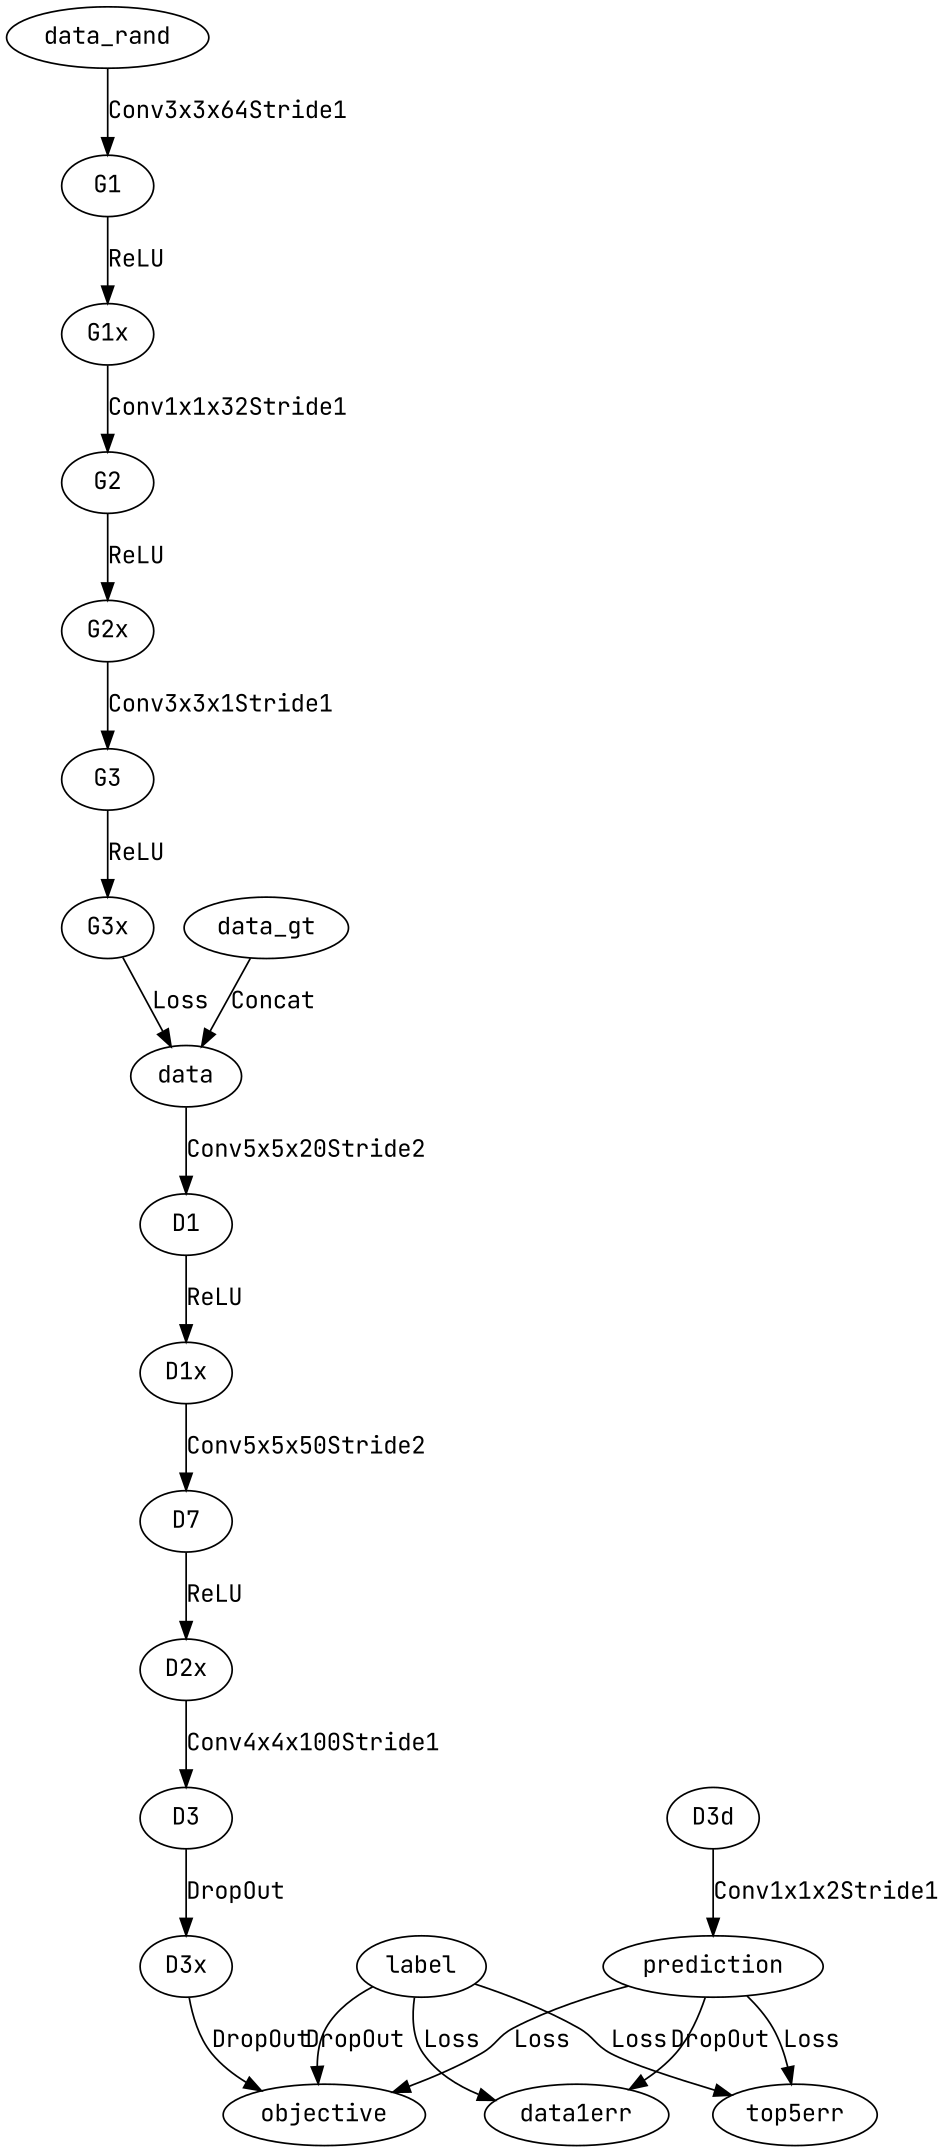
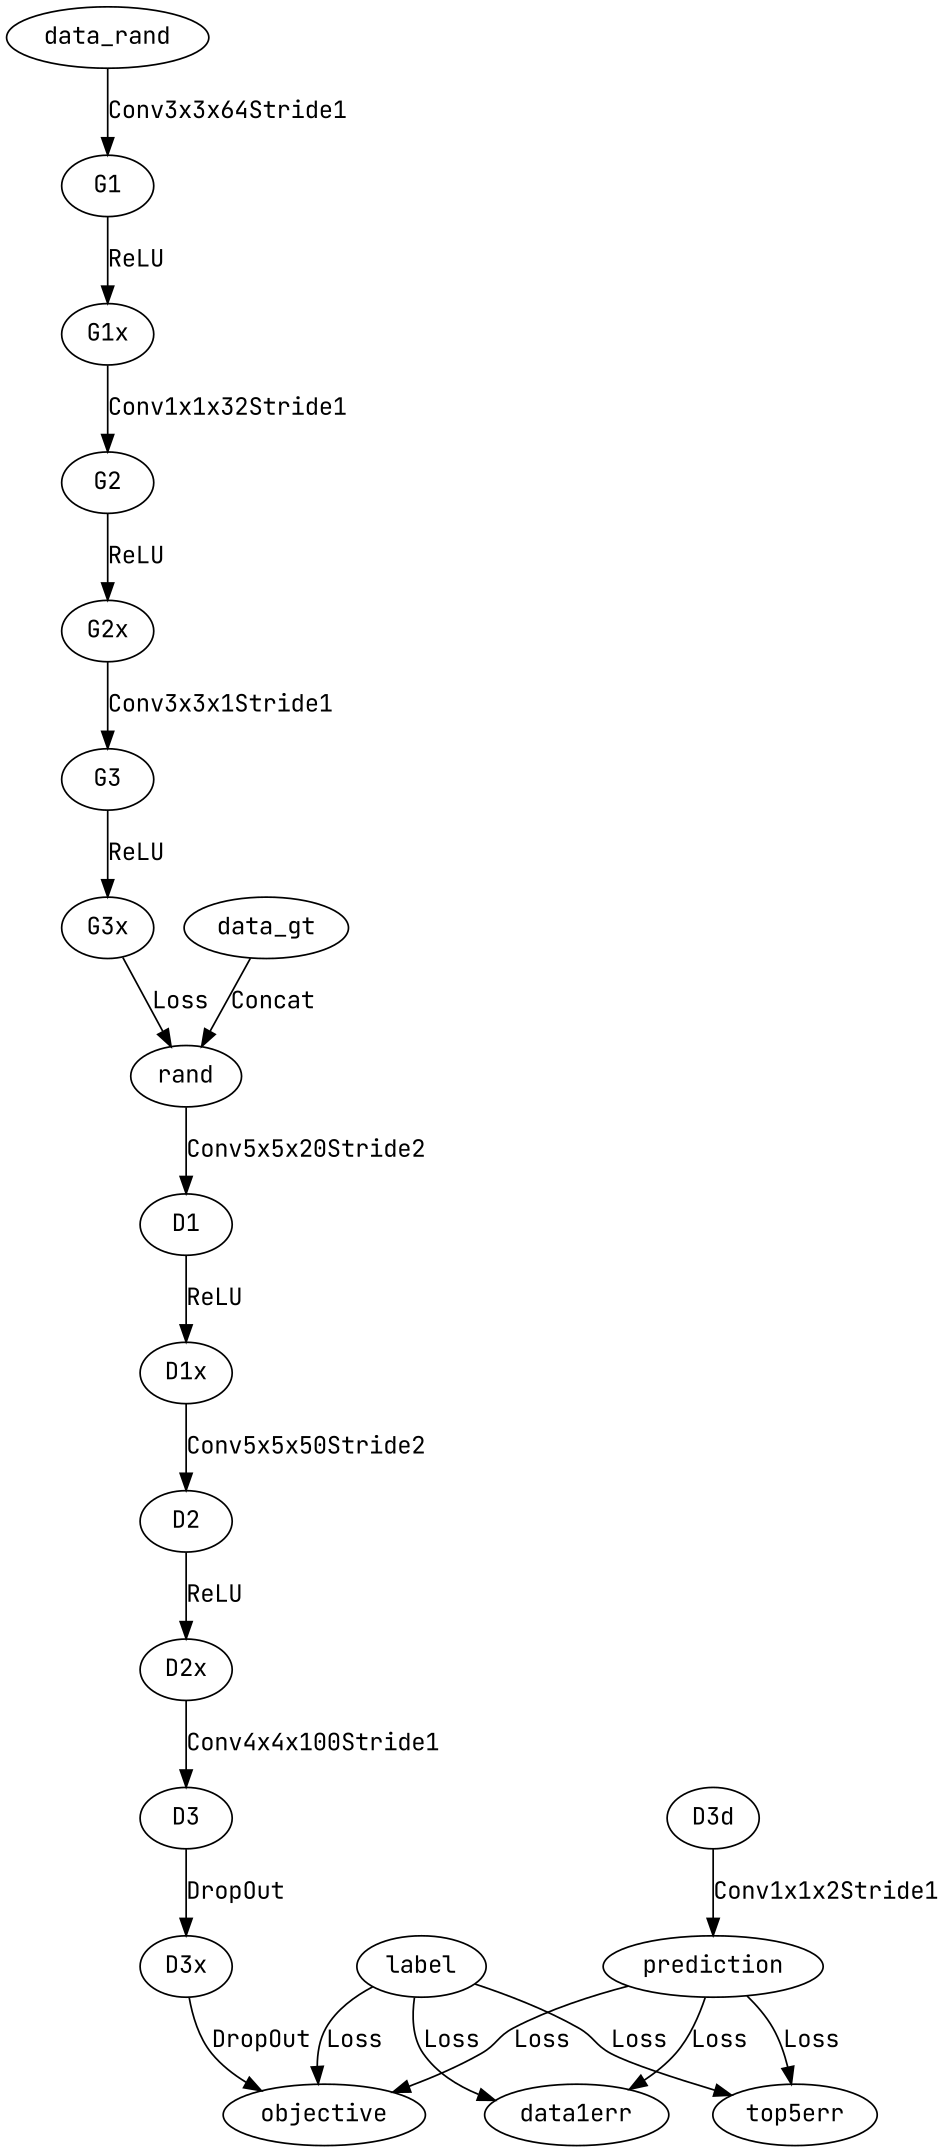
(186, 1076) -> (186, 1076)
(186, 1521) -> (186, 1521)
(355, 2041) -> (355, 2041)
(720, 2041) -> (720, 2041)
